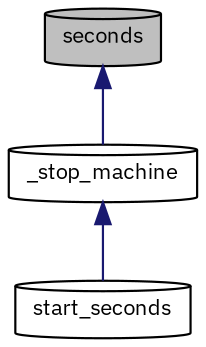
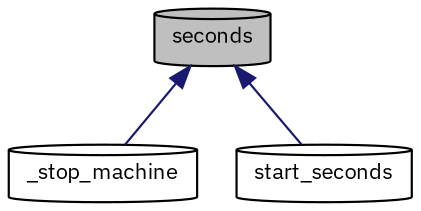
(103, 253) -> (275, 114)
